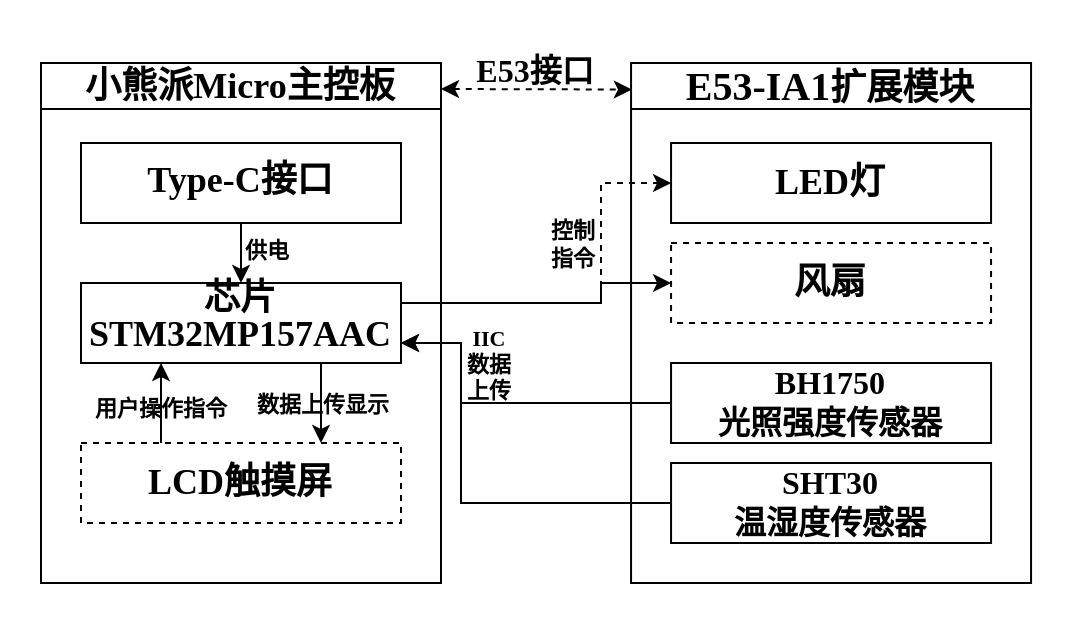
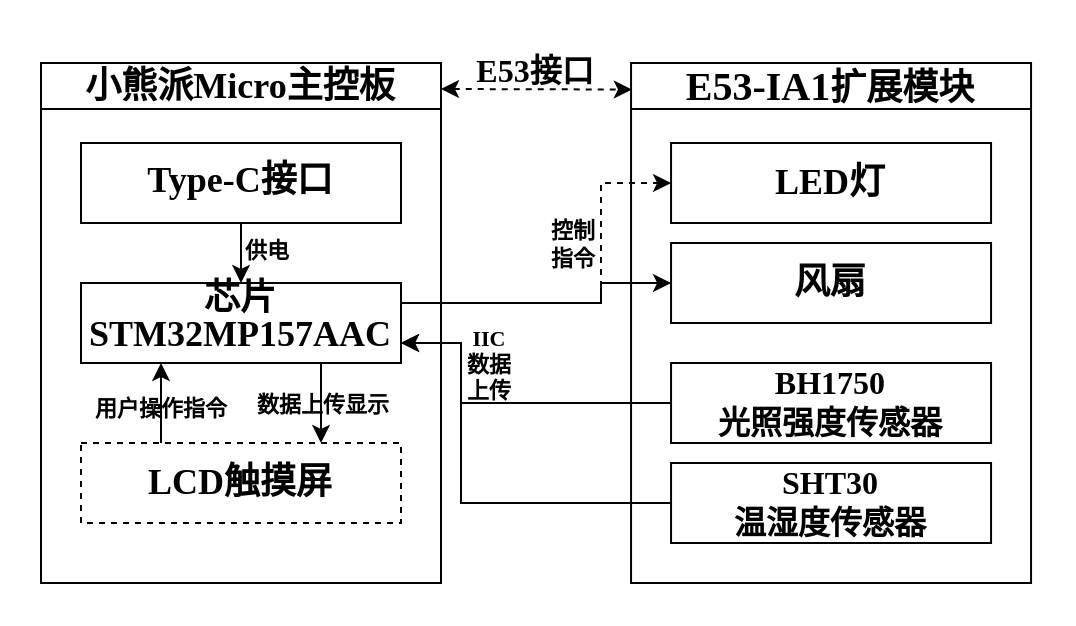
(831, 283) -> (831, 283)
